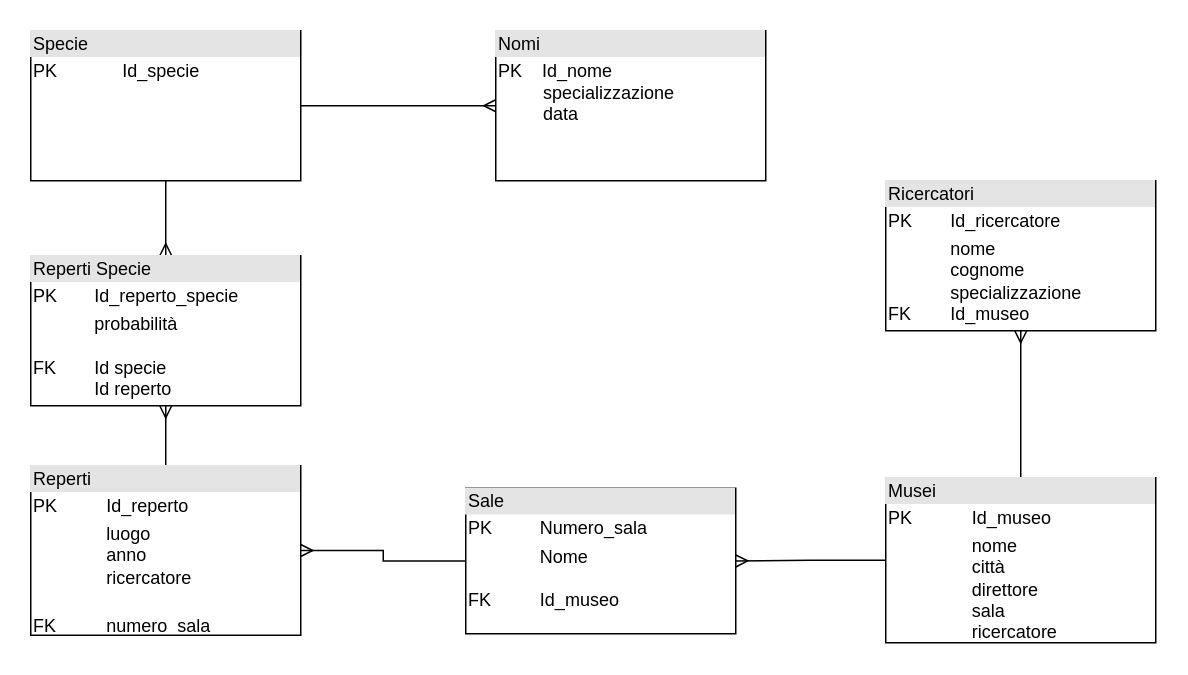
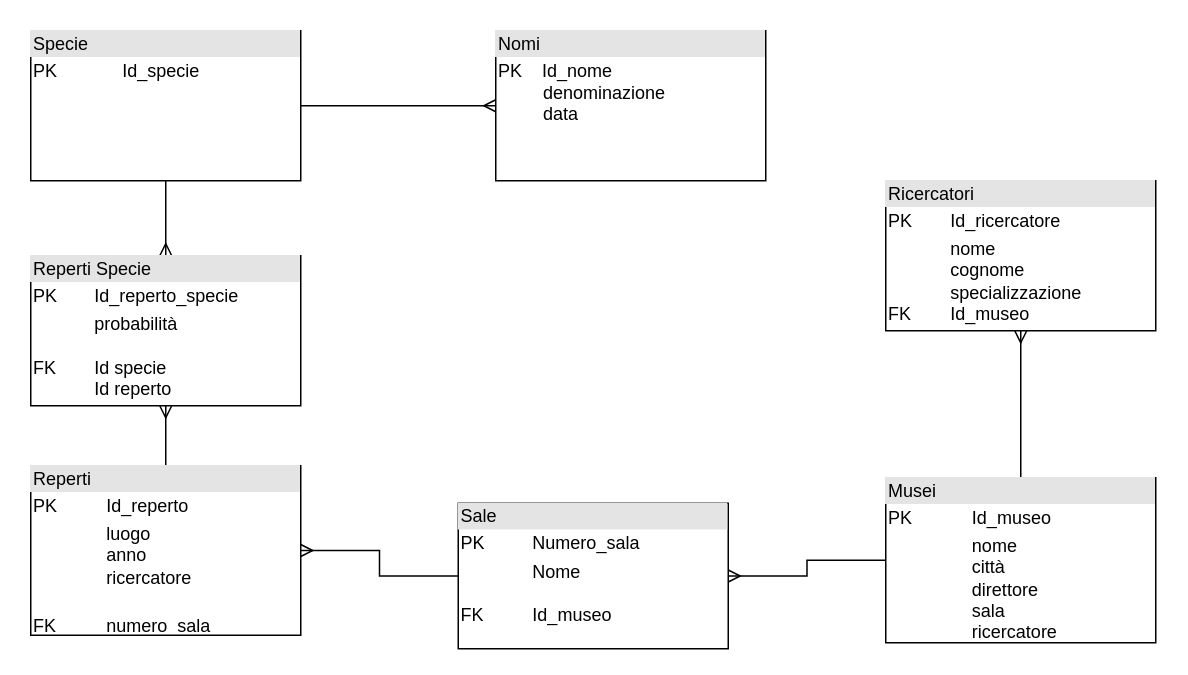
(567, 74) -> (557, 74)
(601, 561) -> (593, 576)
